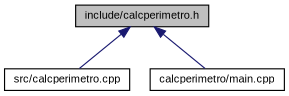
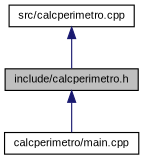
(100, 51) -> (72, 54)
